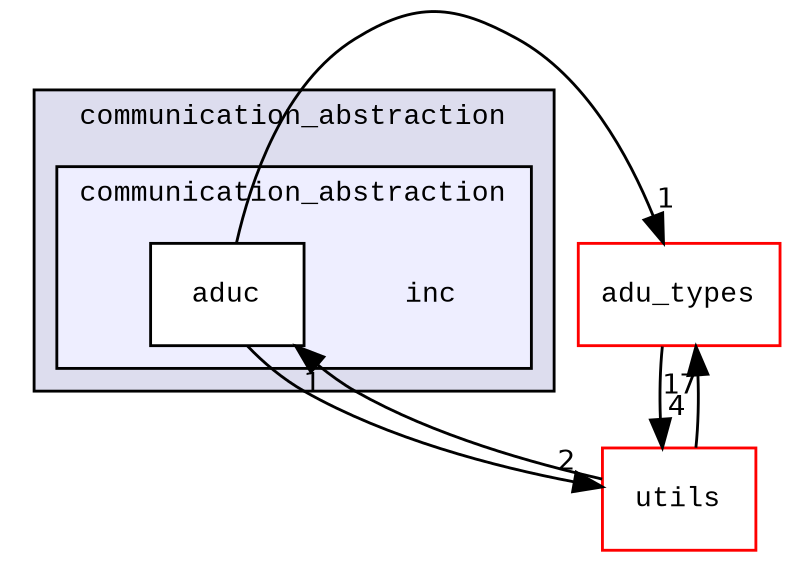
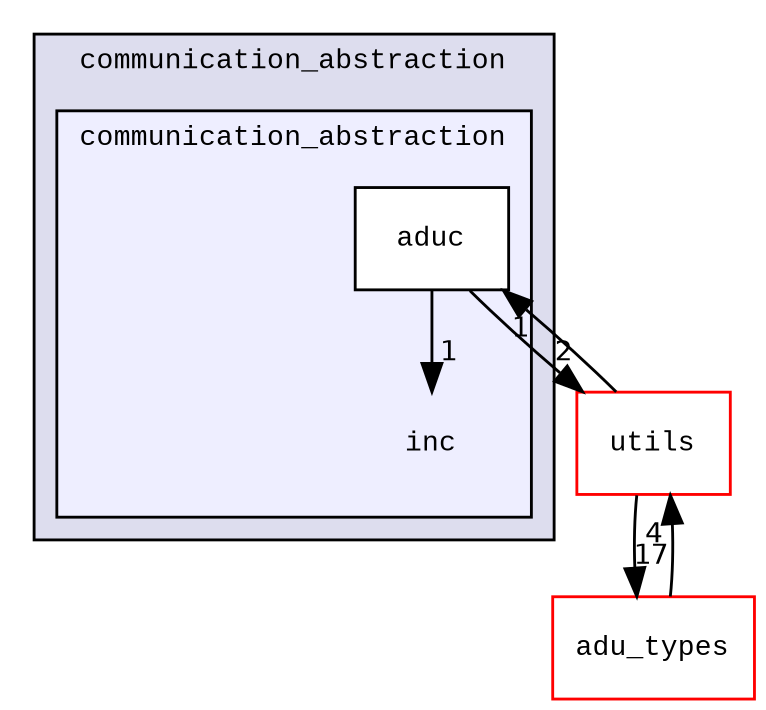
(429, 12) -> (432, 327)
